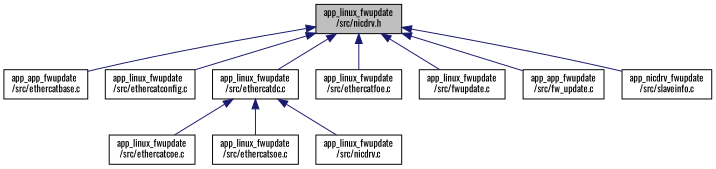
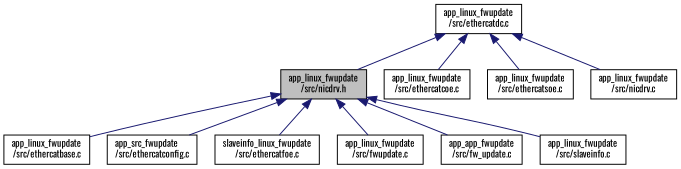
(303, 54) -> (397, 54)
(46, 84) -> (47, 150)
(150, 84) -> (152, 150)
(359, 84) -> (267, 150)
(667, 84) -> (583, 150)
